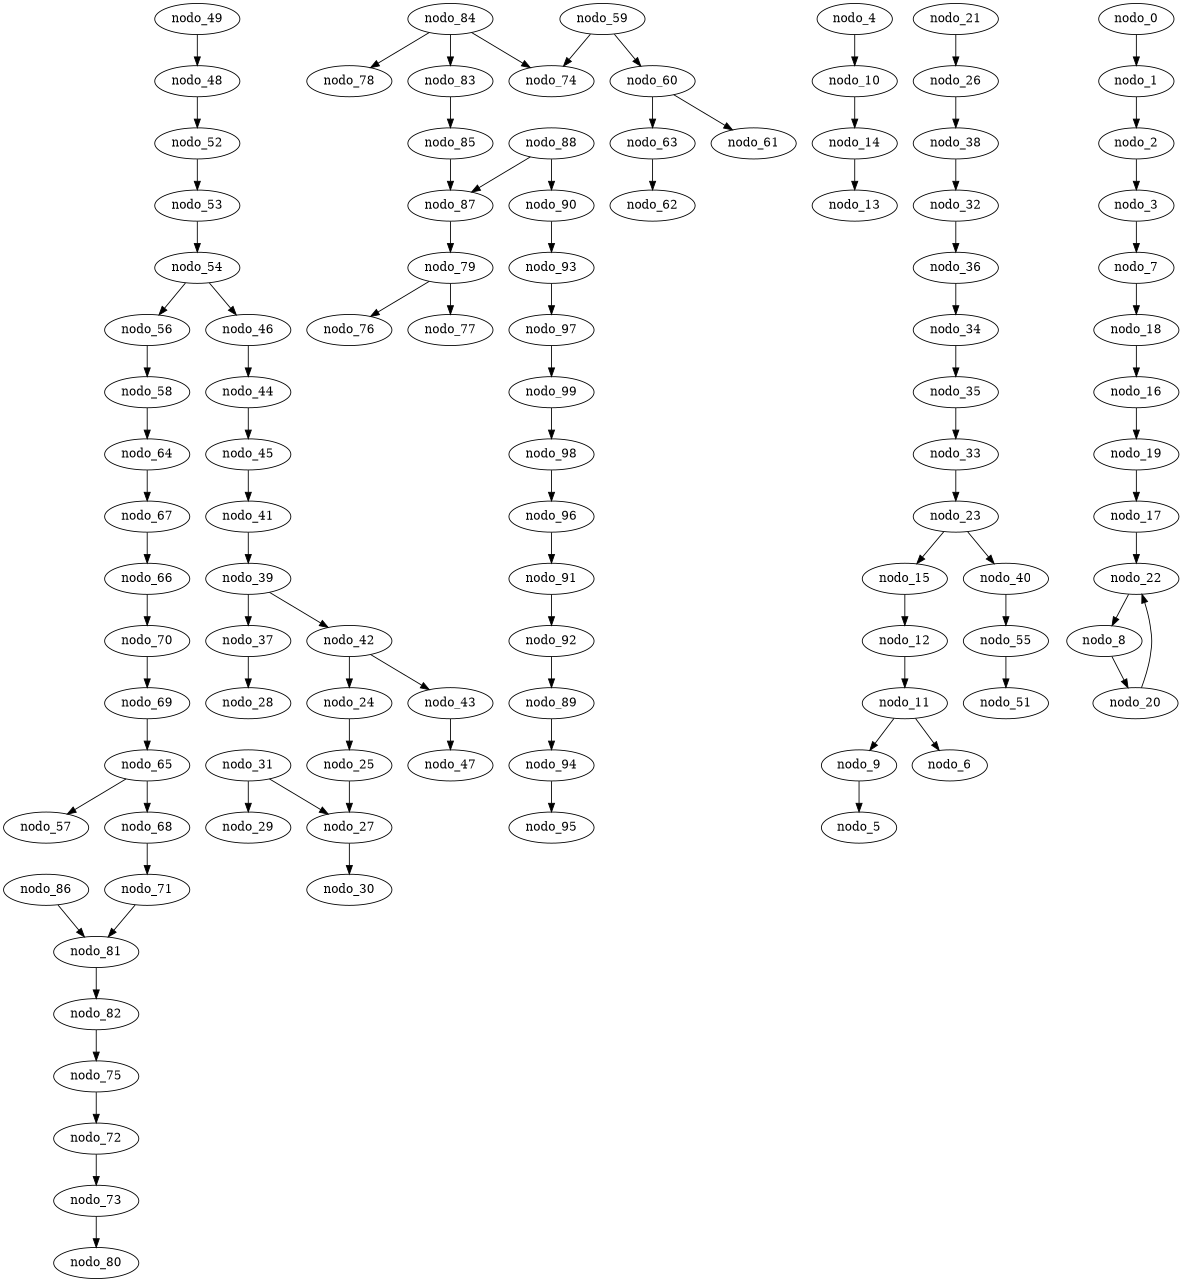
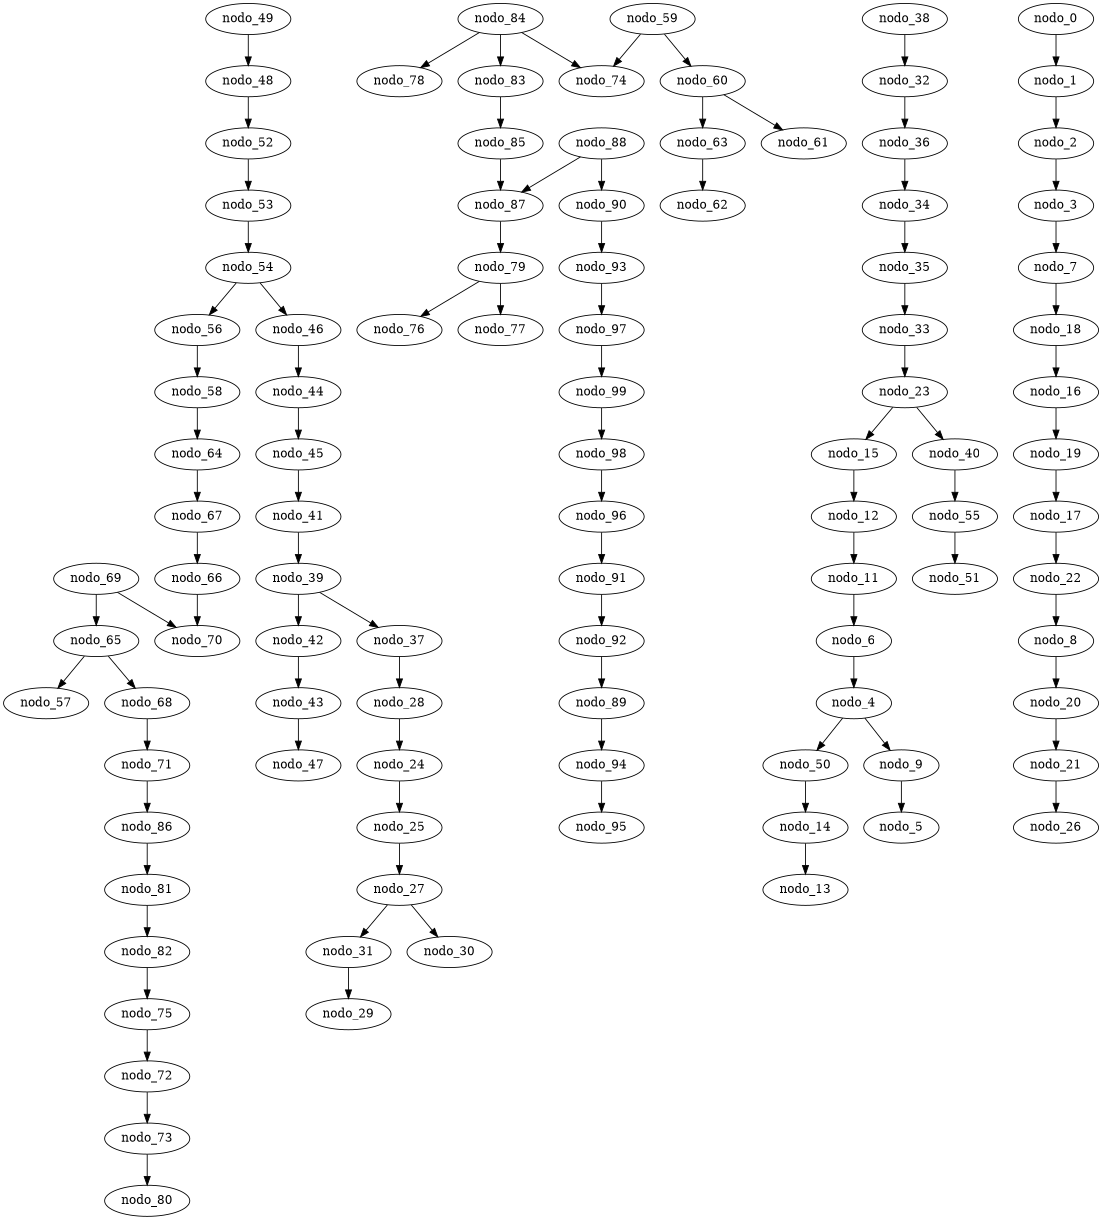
(855, 81) -> (805, 765)
(956, 108) -> none
(1152, 645) -> (1056, 730)
(147, 668) -> (143, 608)
(349, 668) -> (399, 730)
none -> (854, 668)
(885, 731) -> (875, 731)
(295, 794) -> (377, 918)
(124, 918) -> (147, 792)
